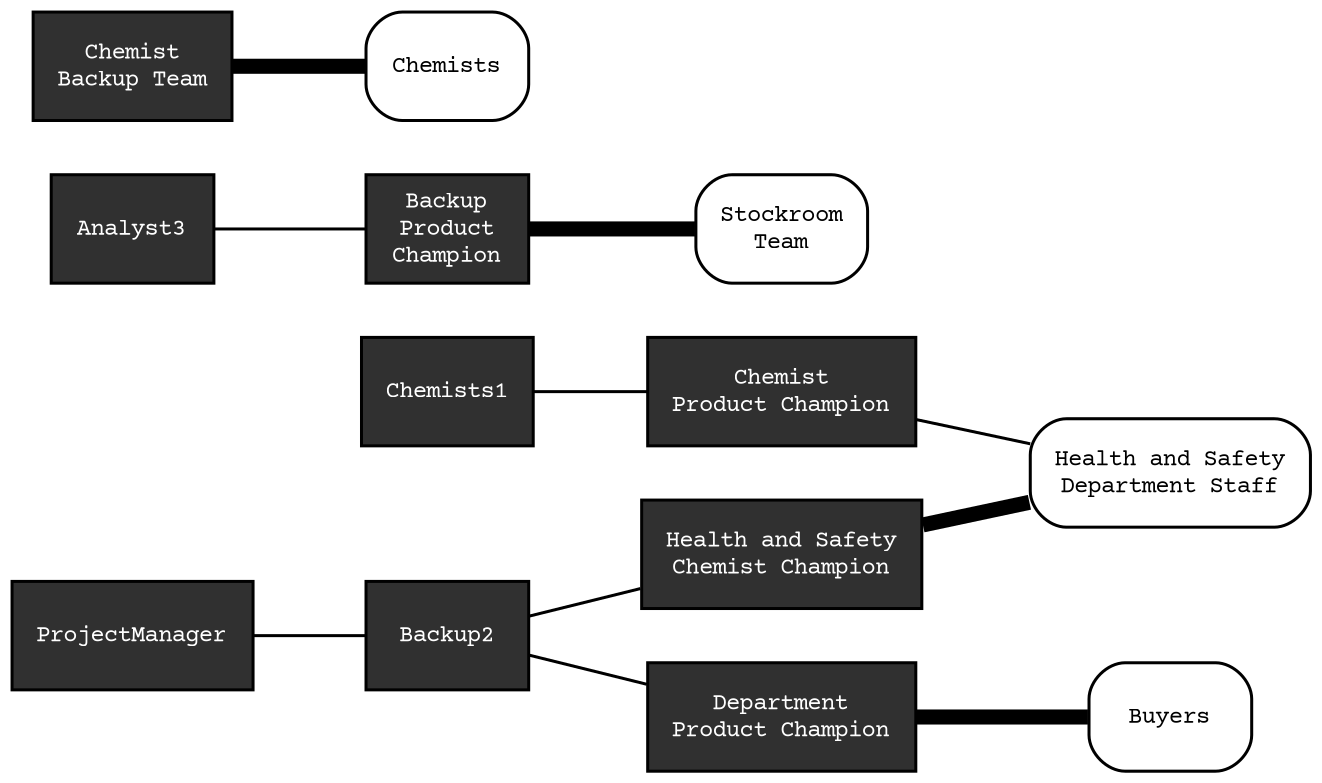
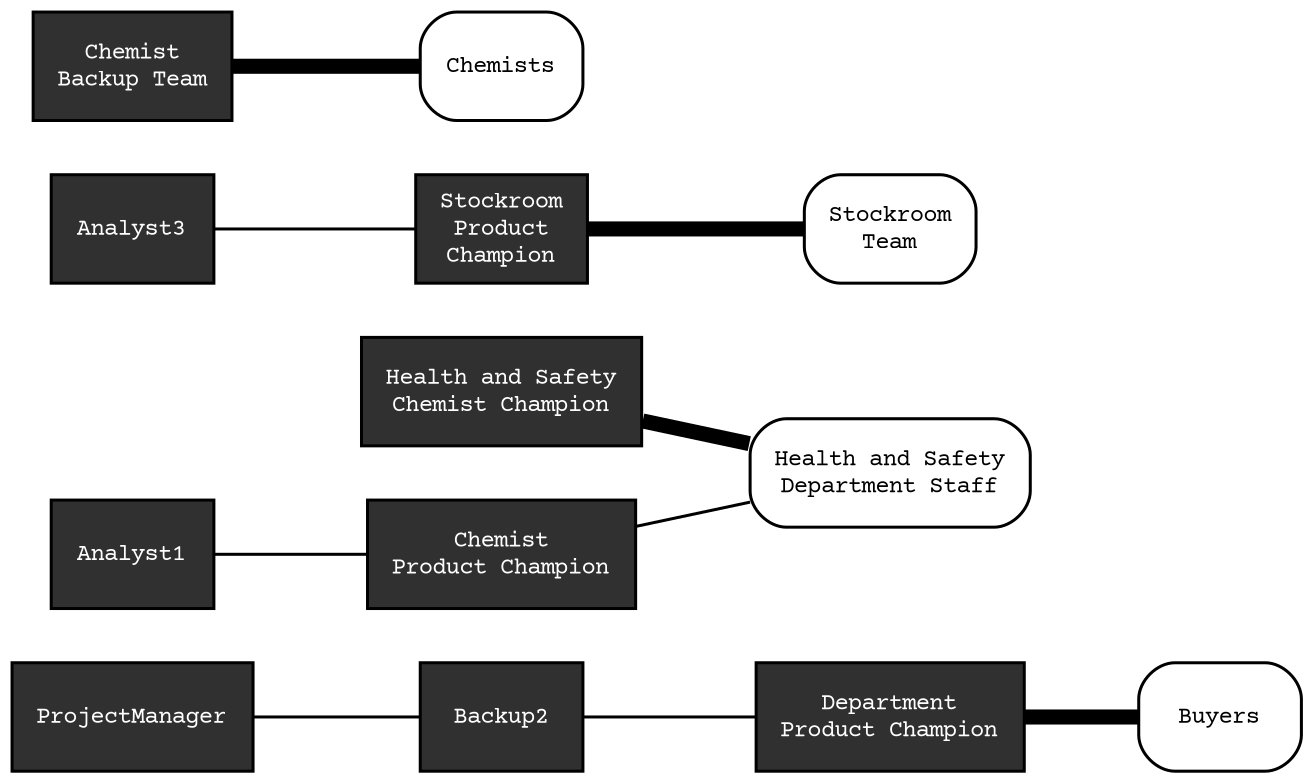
(447, 229) -> (502, 229)
(447, 392) -> (133, 554)
(585, 602) -> none
